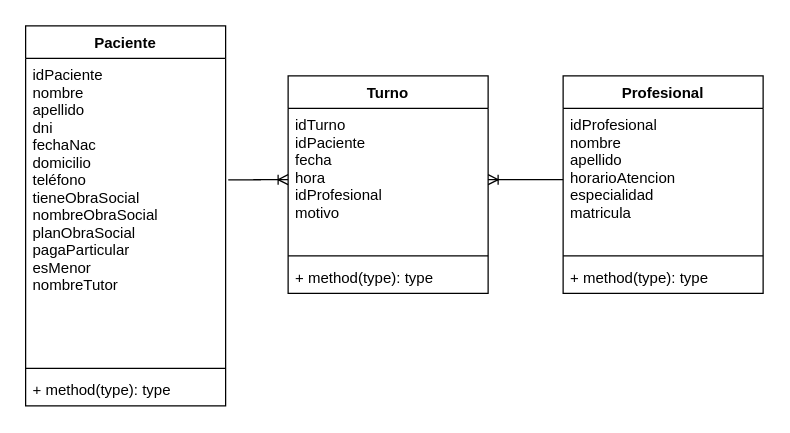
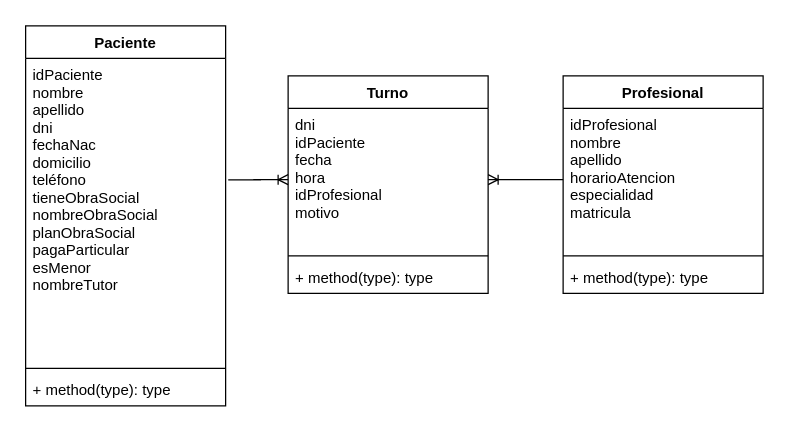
(322, 125) -> (306, 125)
